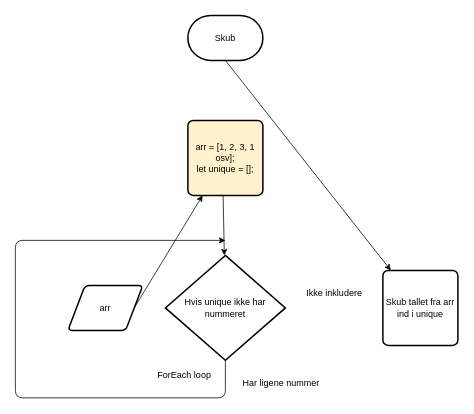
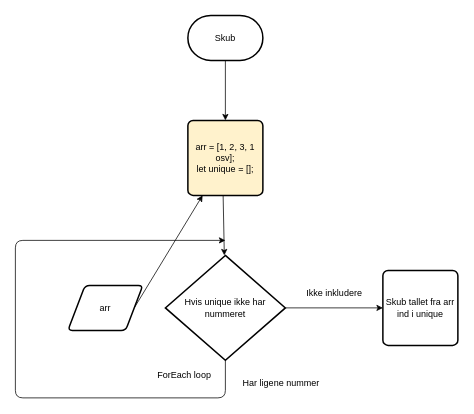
(307, 164) -> (225, 87)
none -> (376, 308)
